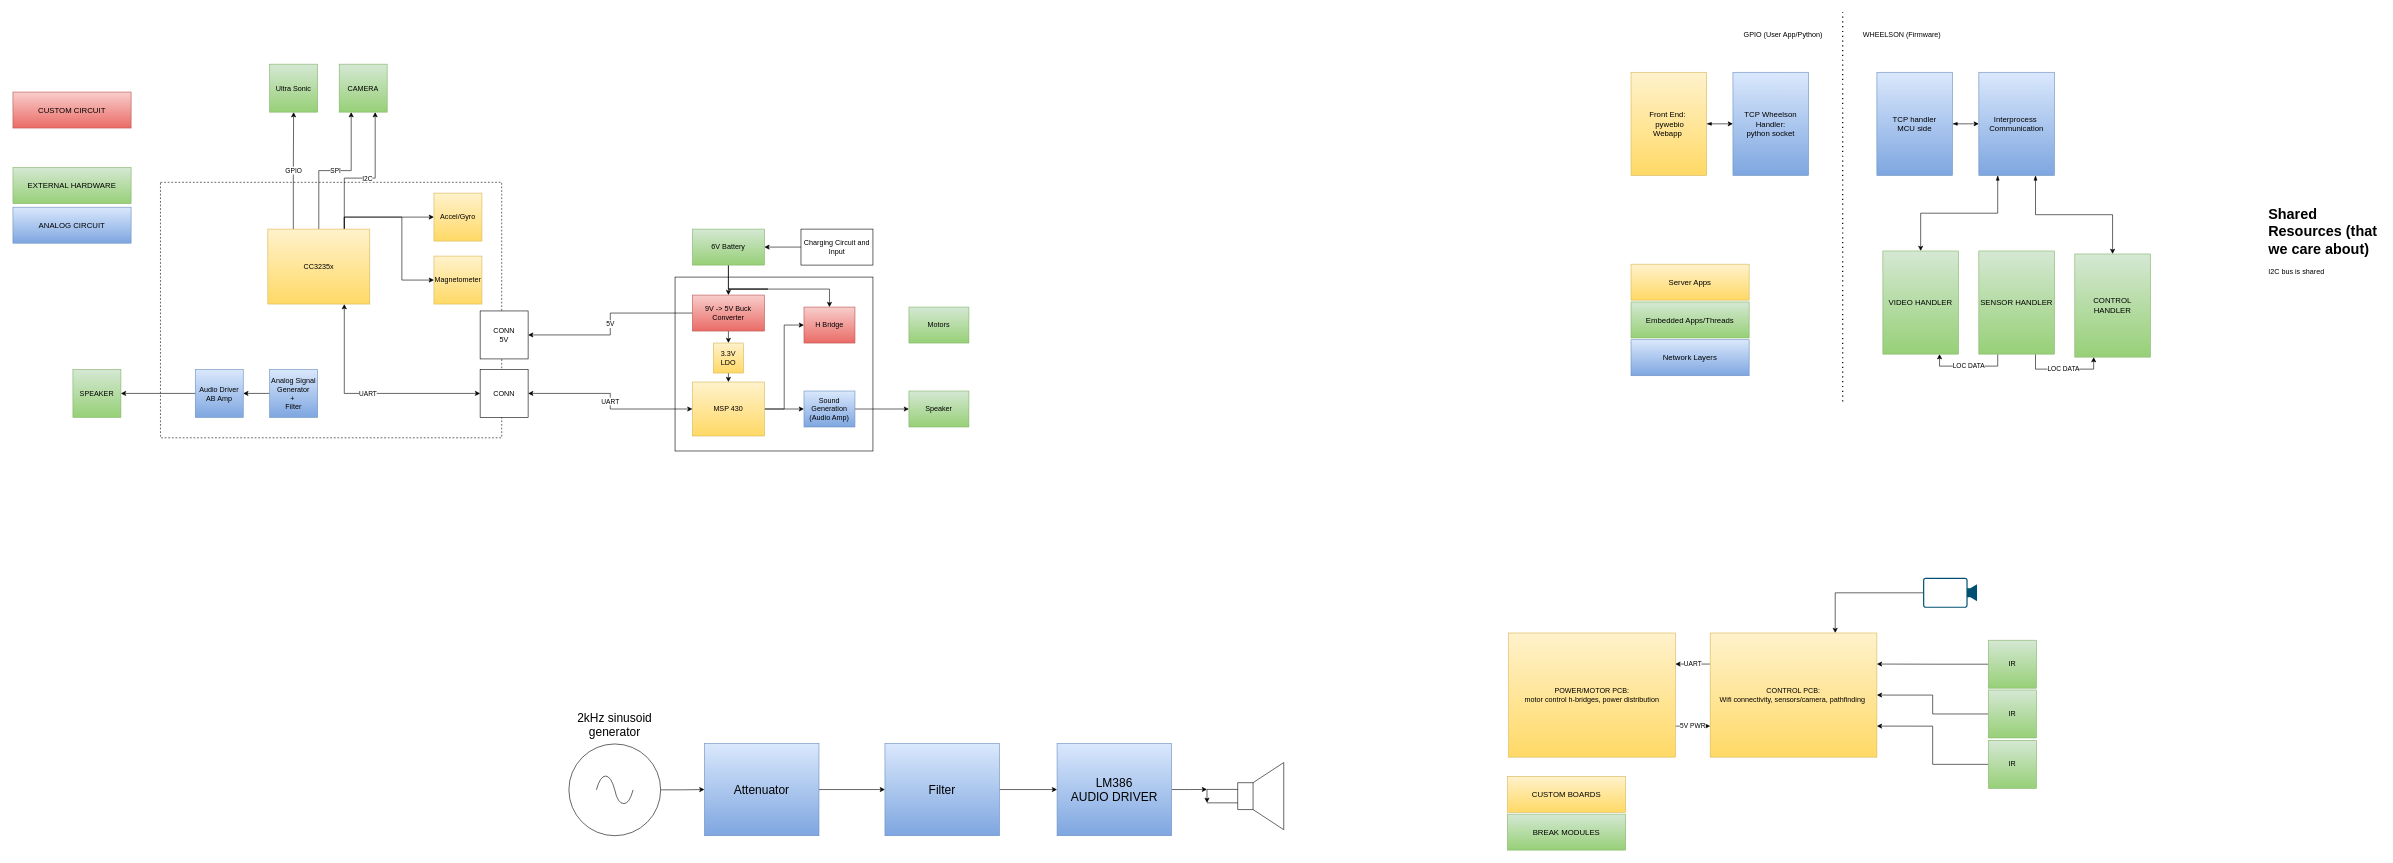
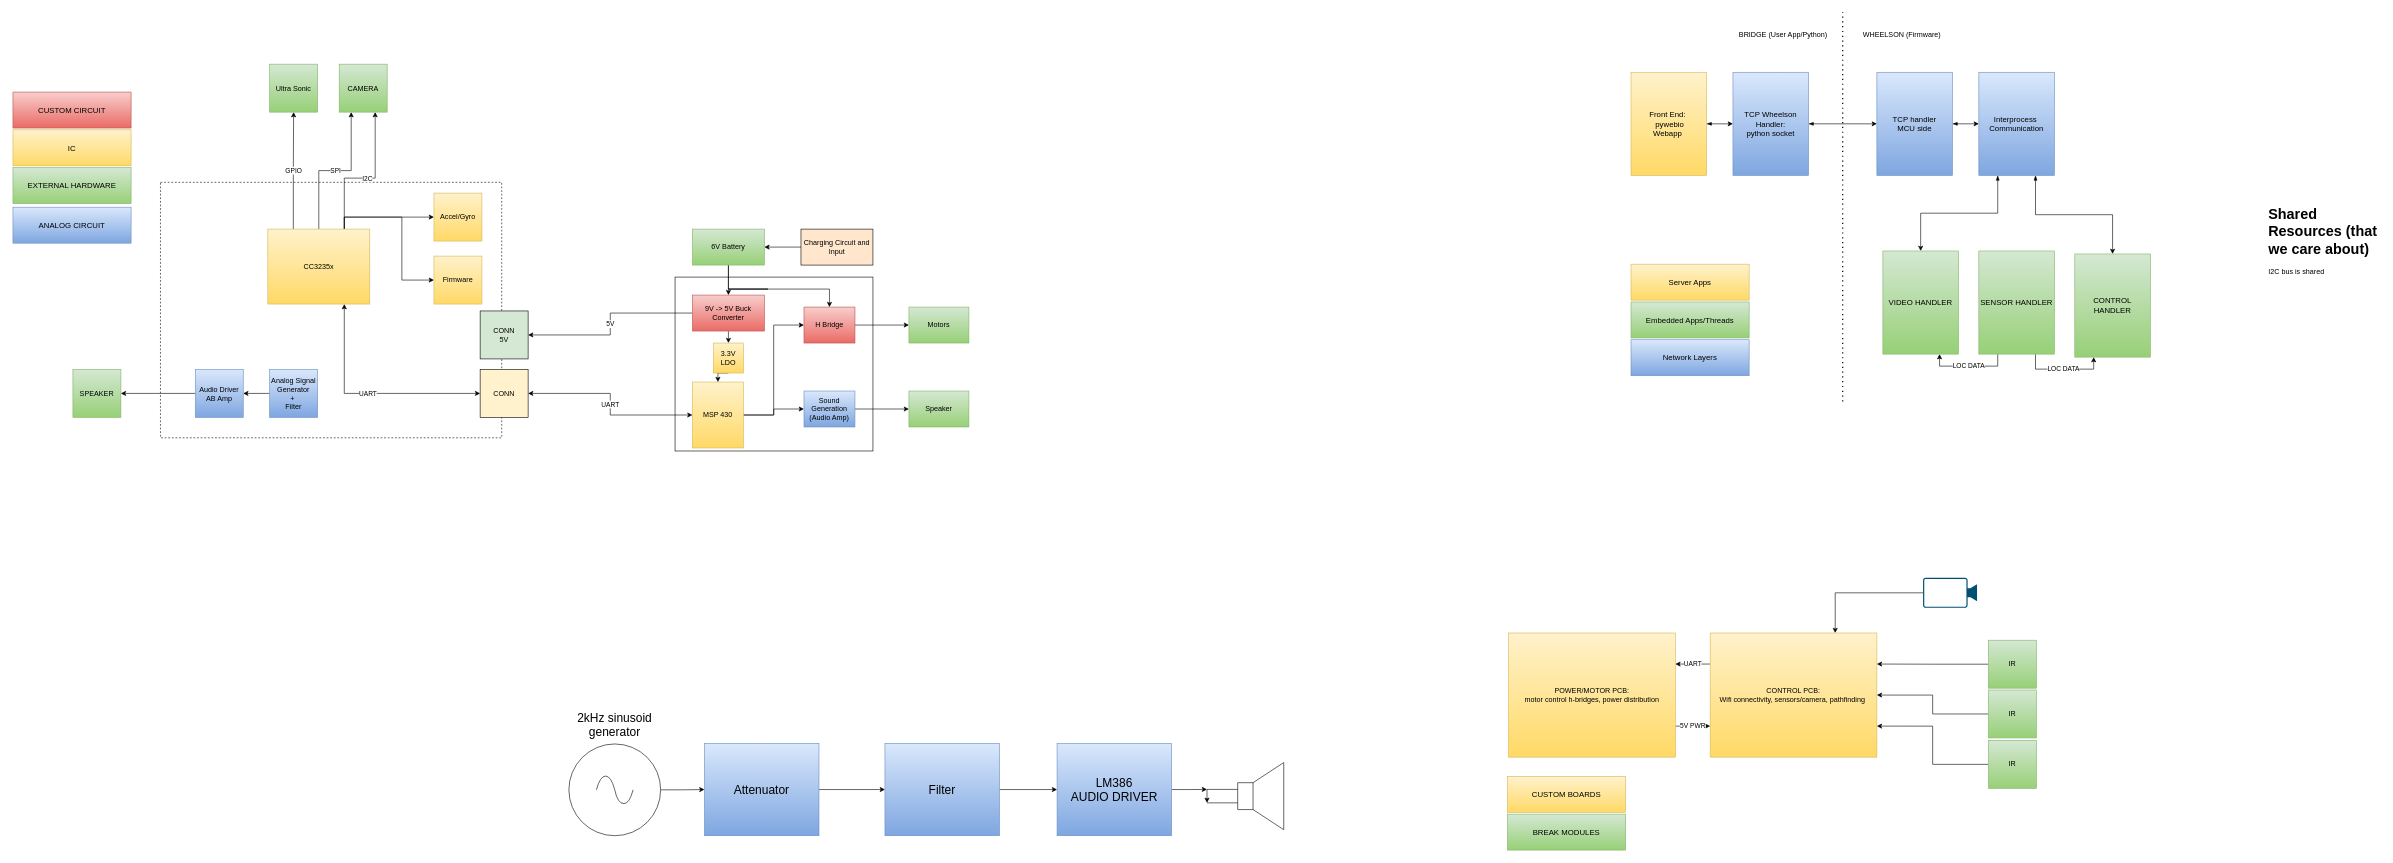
(1784, 35) -> (1784, 35)
none -> (1871, 124)
none -> (71, 148)
(837, 247) -> (837, 247)
(458, 281) -> (458, 281)
none -> (903, 325)
(504, 335) -> (504, 335)
(504, 394) -> (504, 394)
(728, 409) -> (718, 415)
